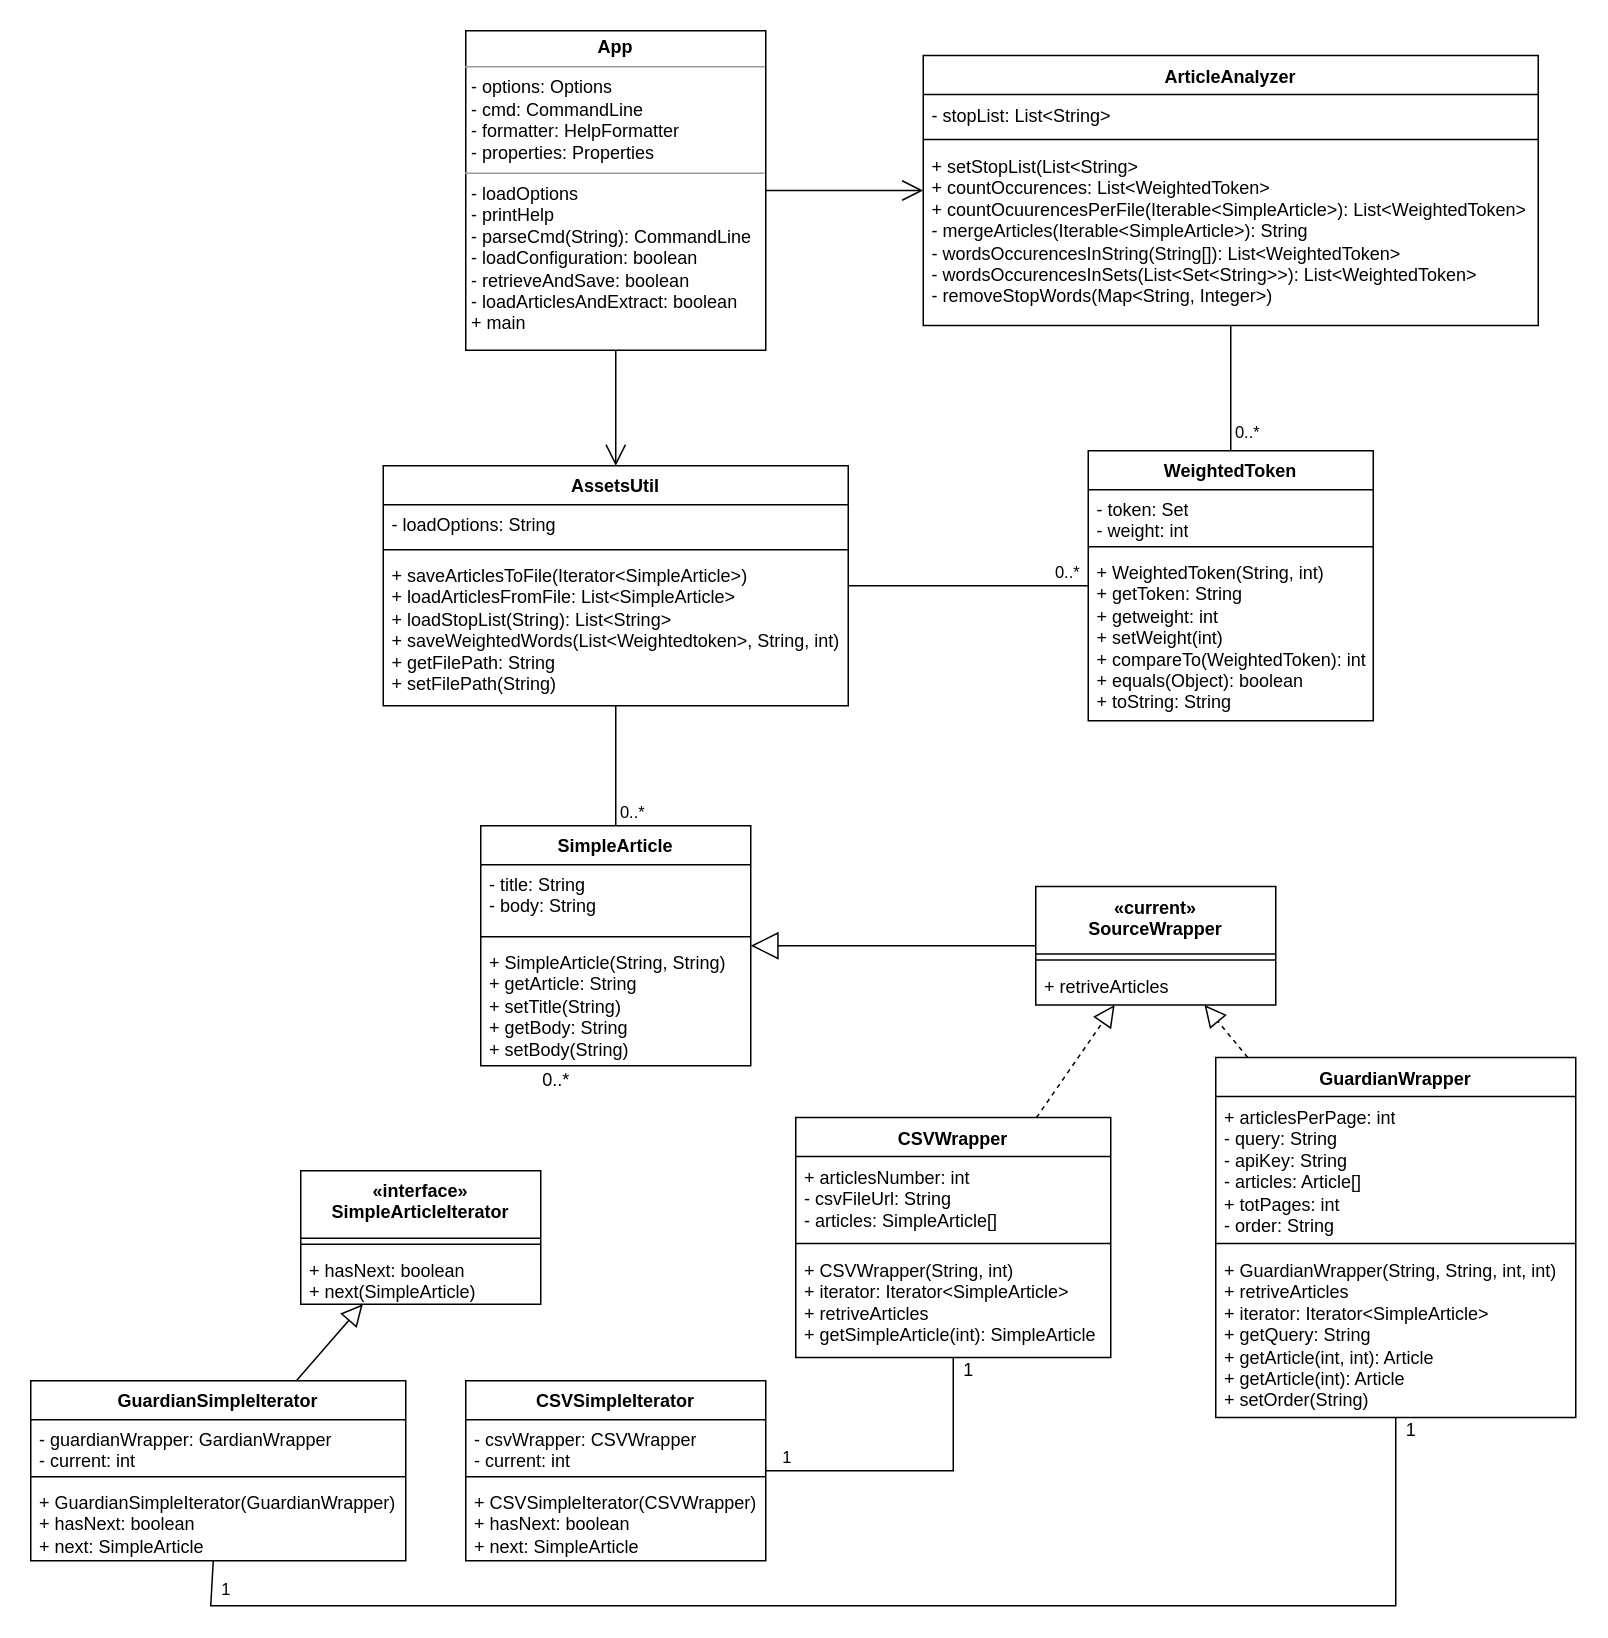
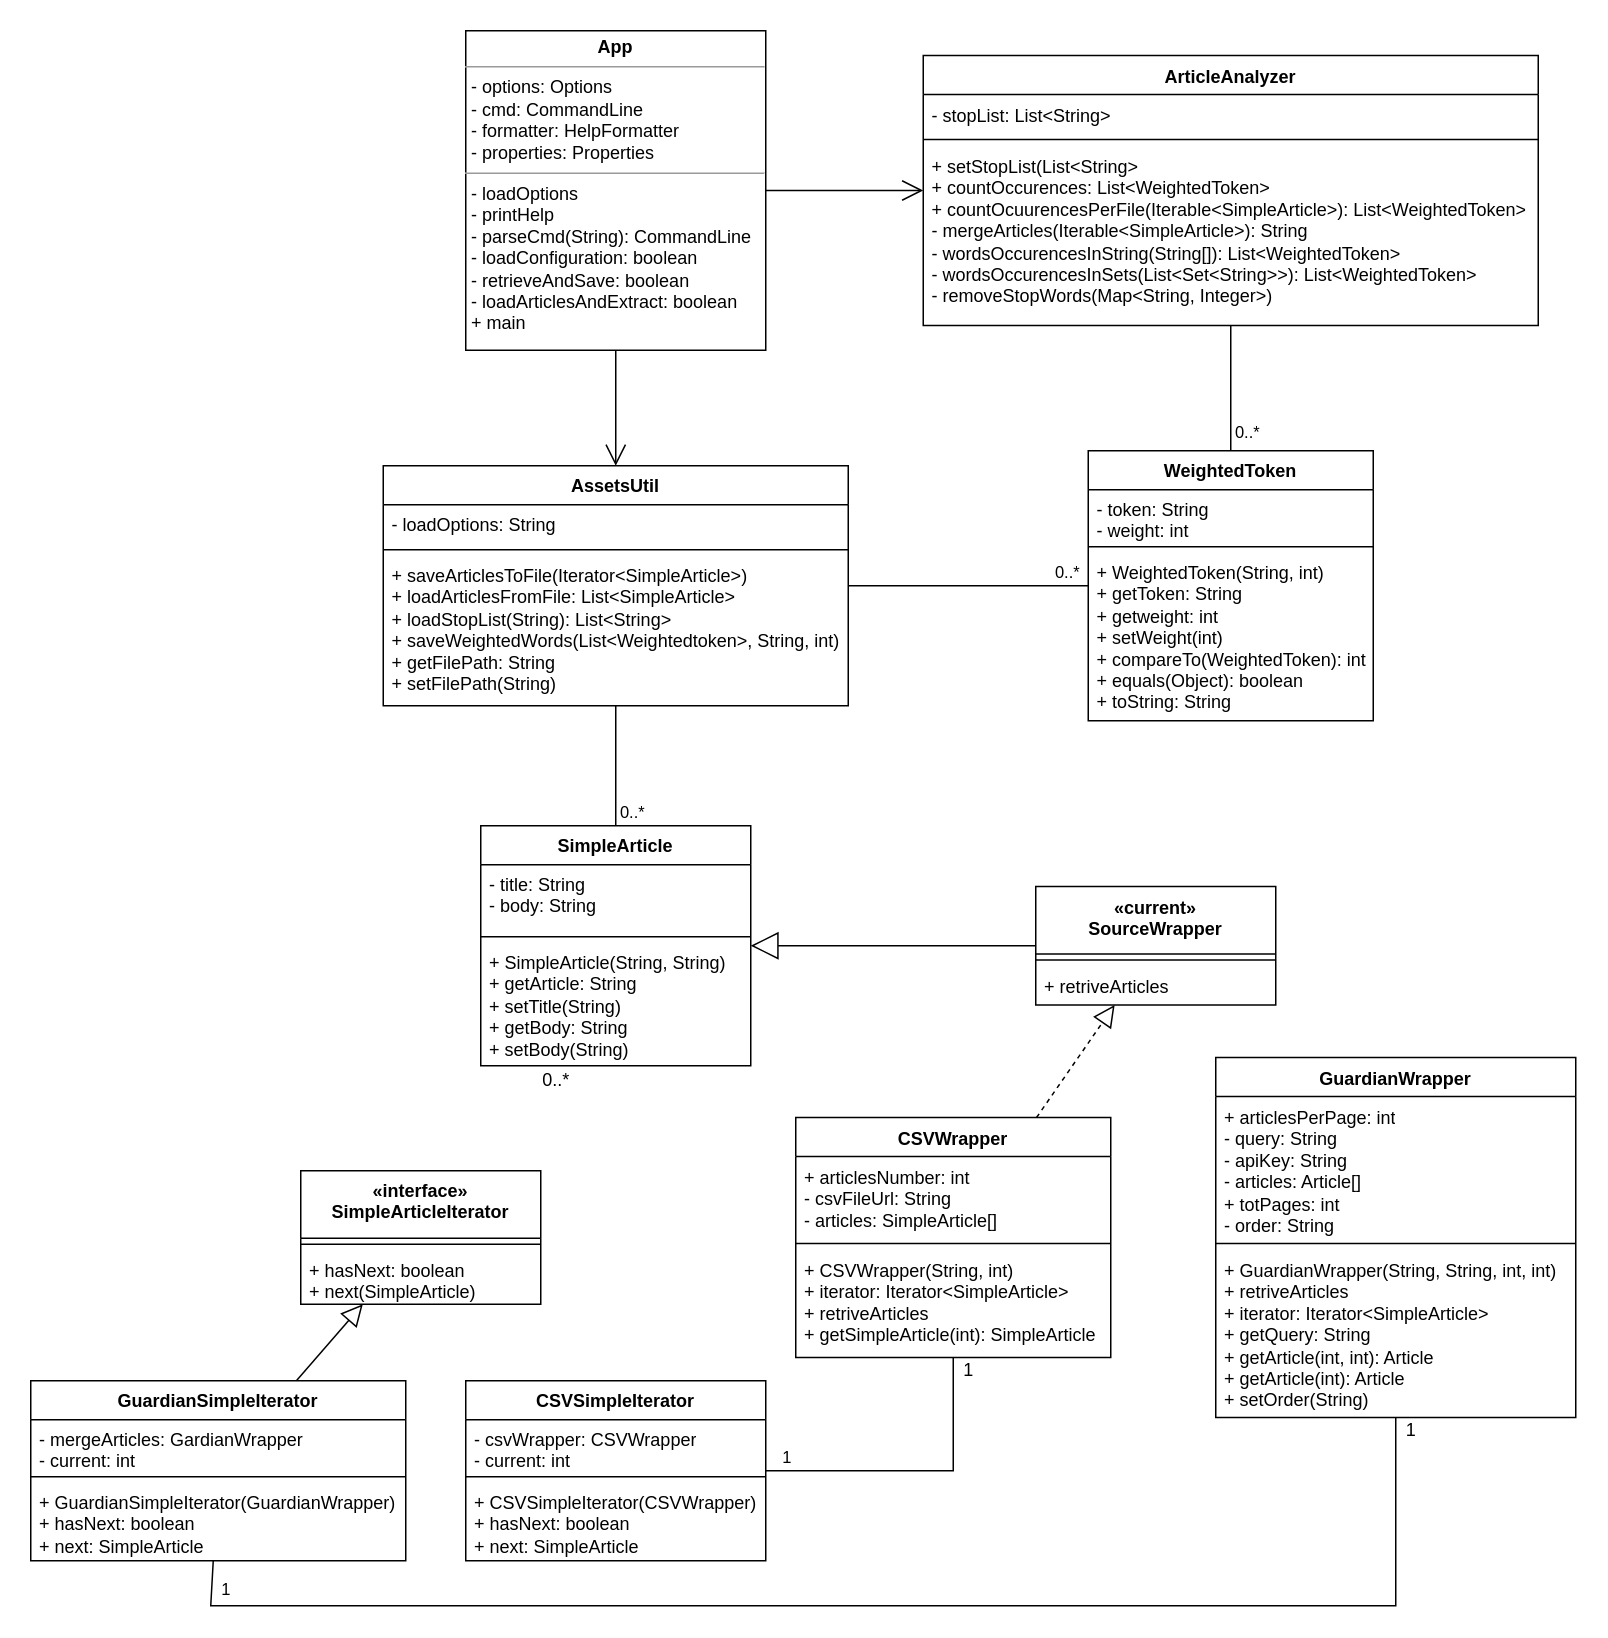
(1151, 522) -> (1163, 522)
(1233, 1039) -> none
(194, 1452) -> (182, 1452)
